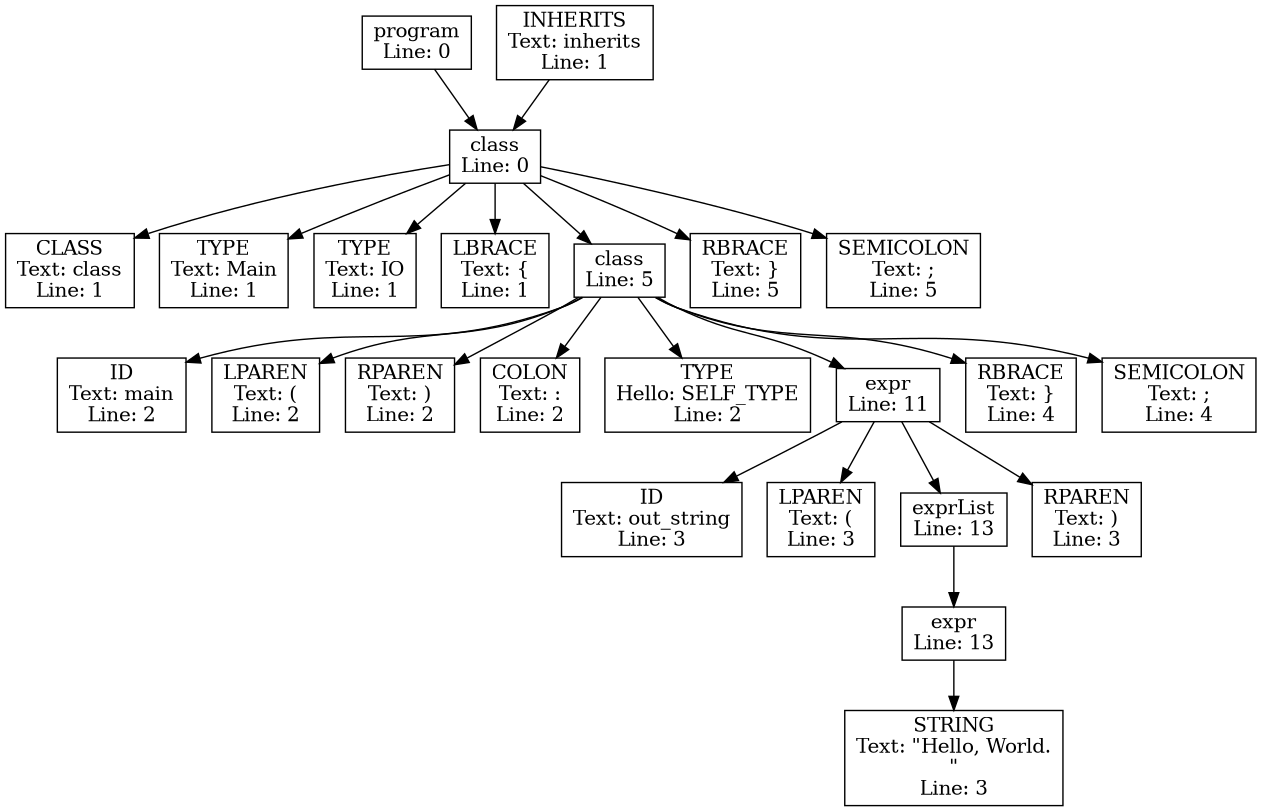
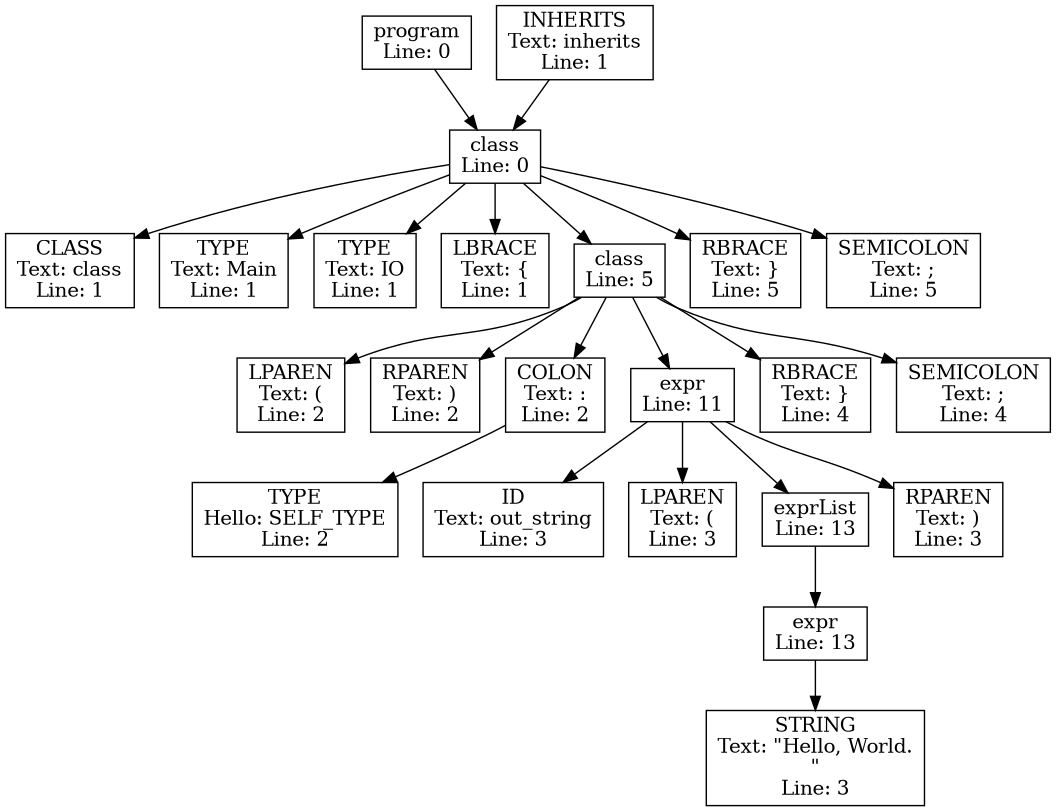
(656, 322) -> (451, 452)
(122, 395) -> none
